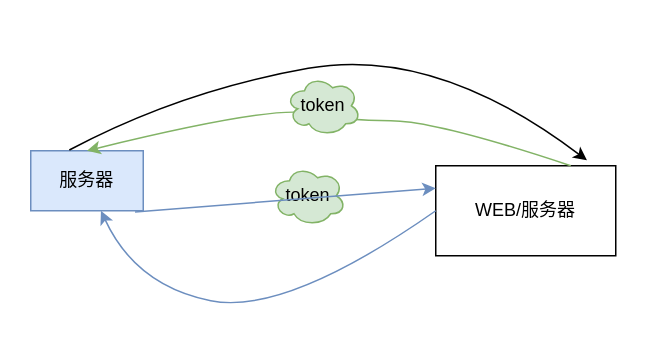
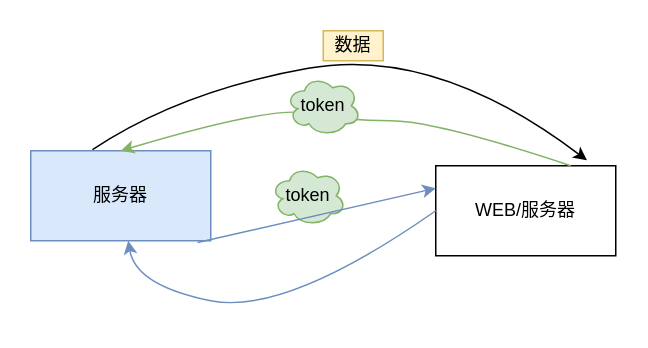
none -> (353, 46)
(87, 181) -> (121, 196)
